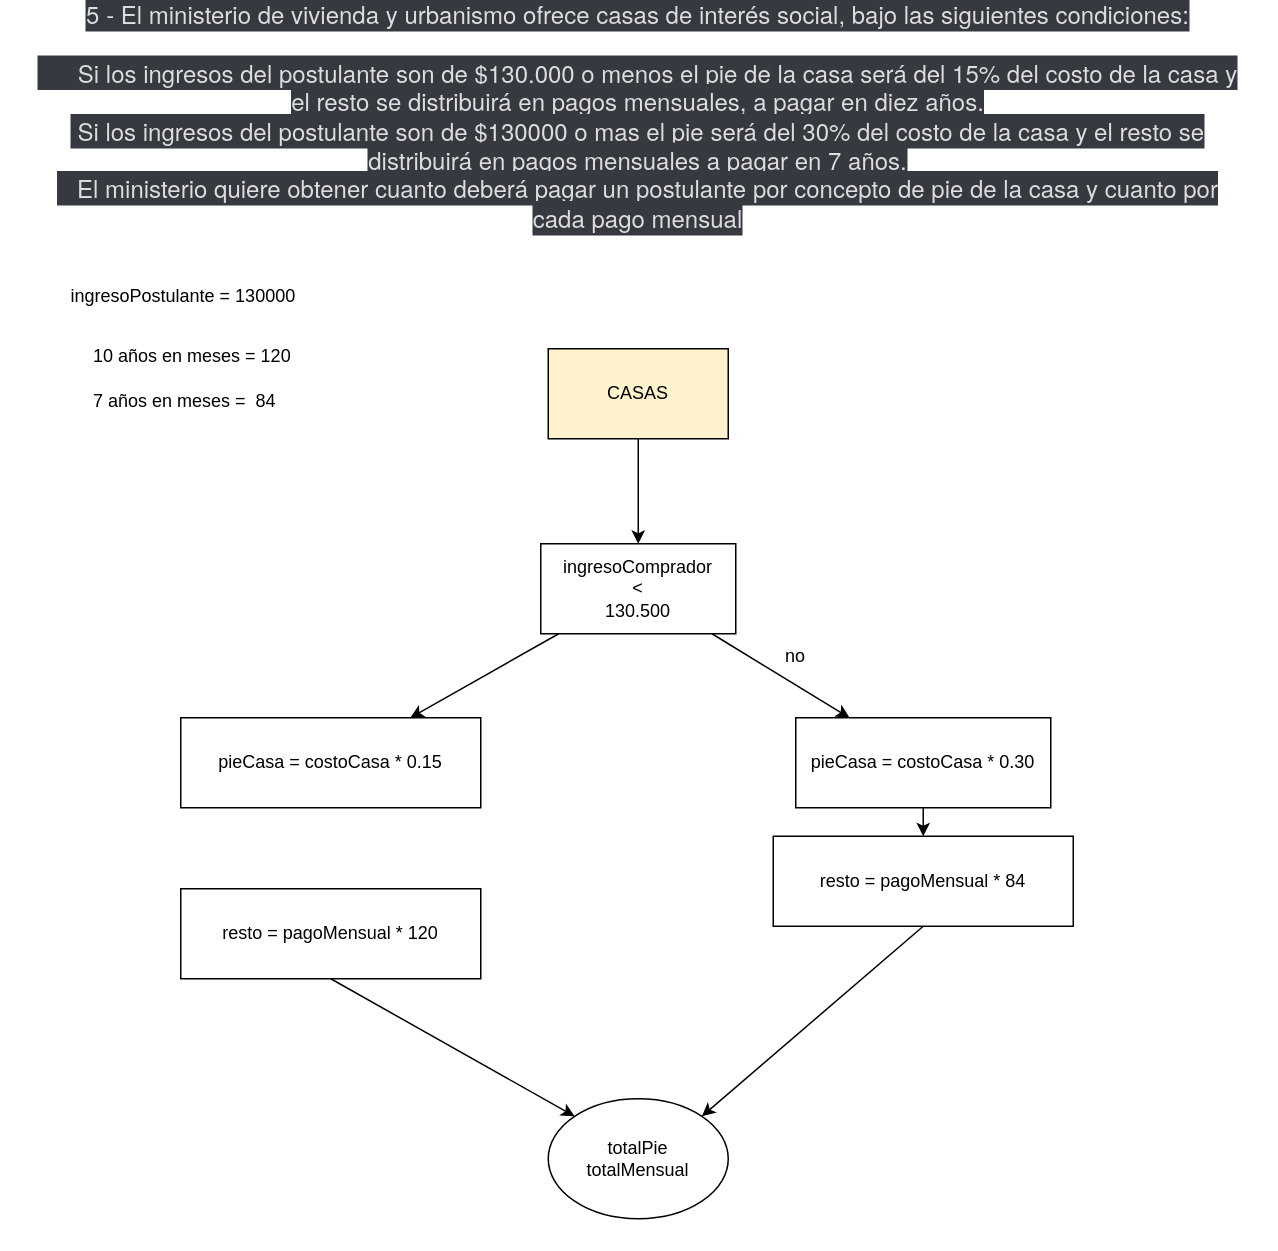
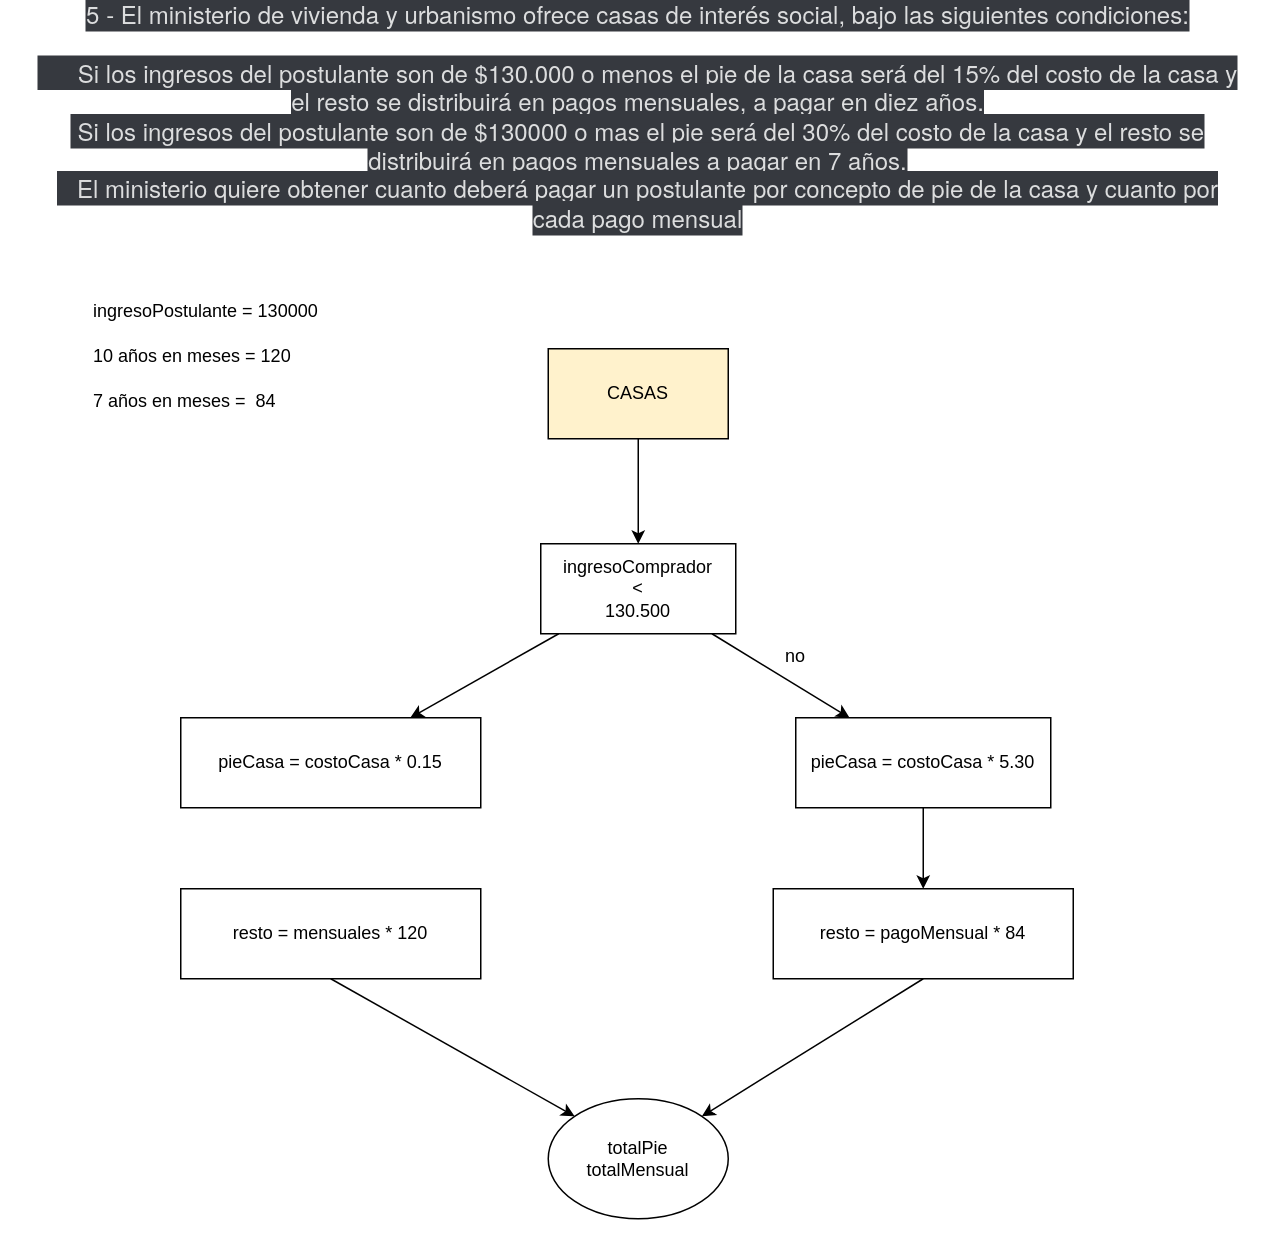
(203, 296) -> (226, 311)
(923, 763) -> (923, 763)
(923, 881) -> (923, 934)
(331, 934) -> (331, 934)
